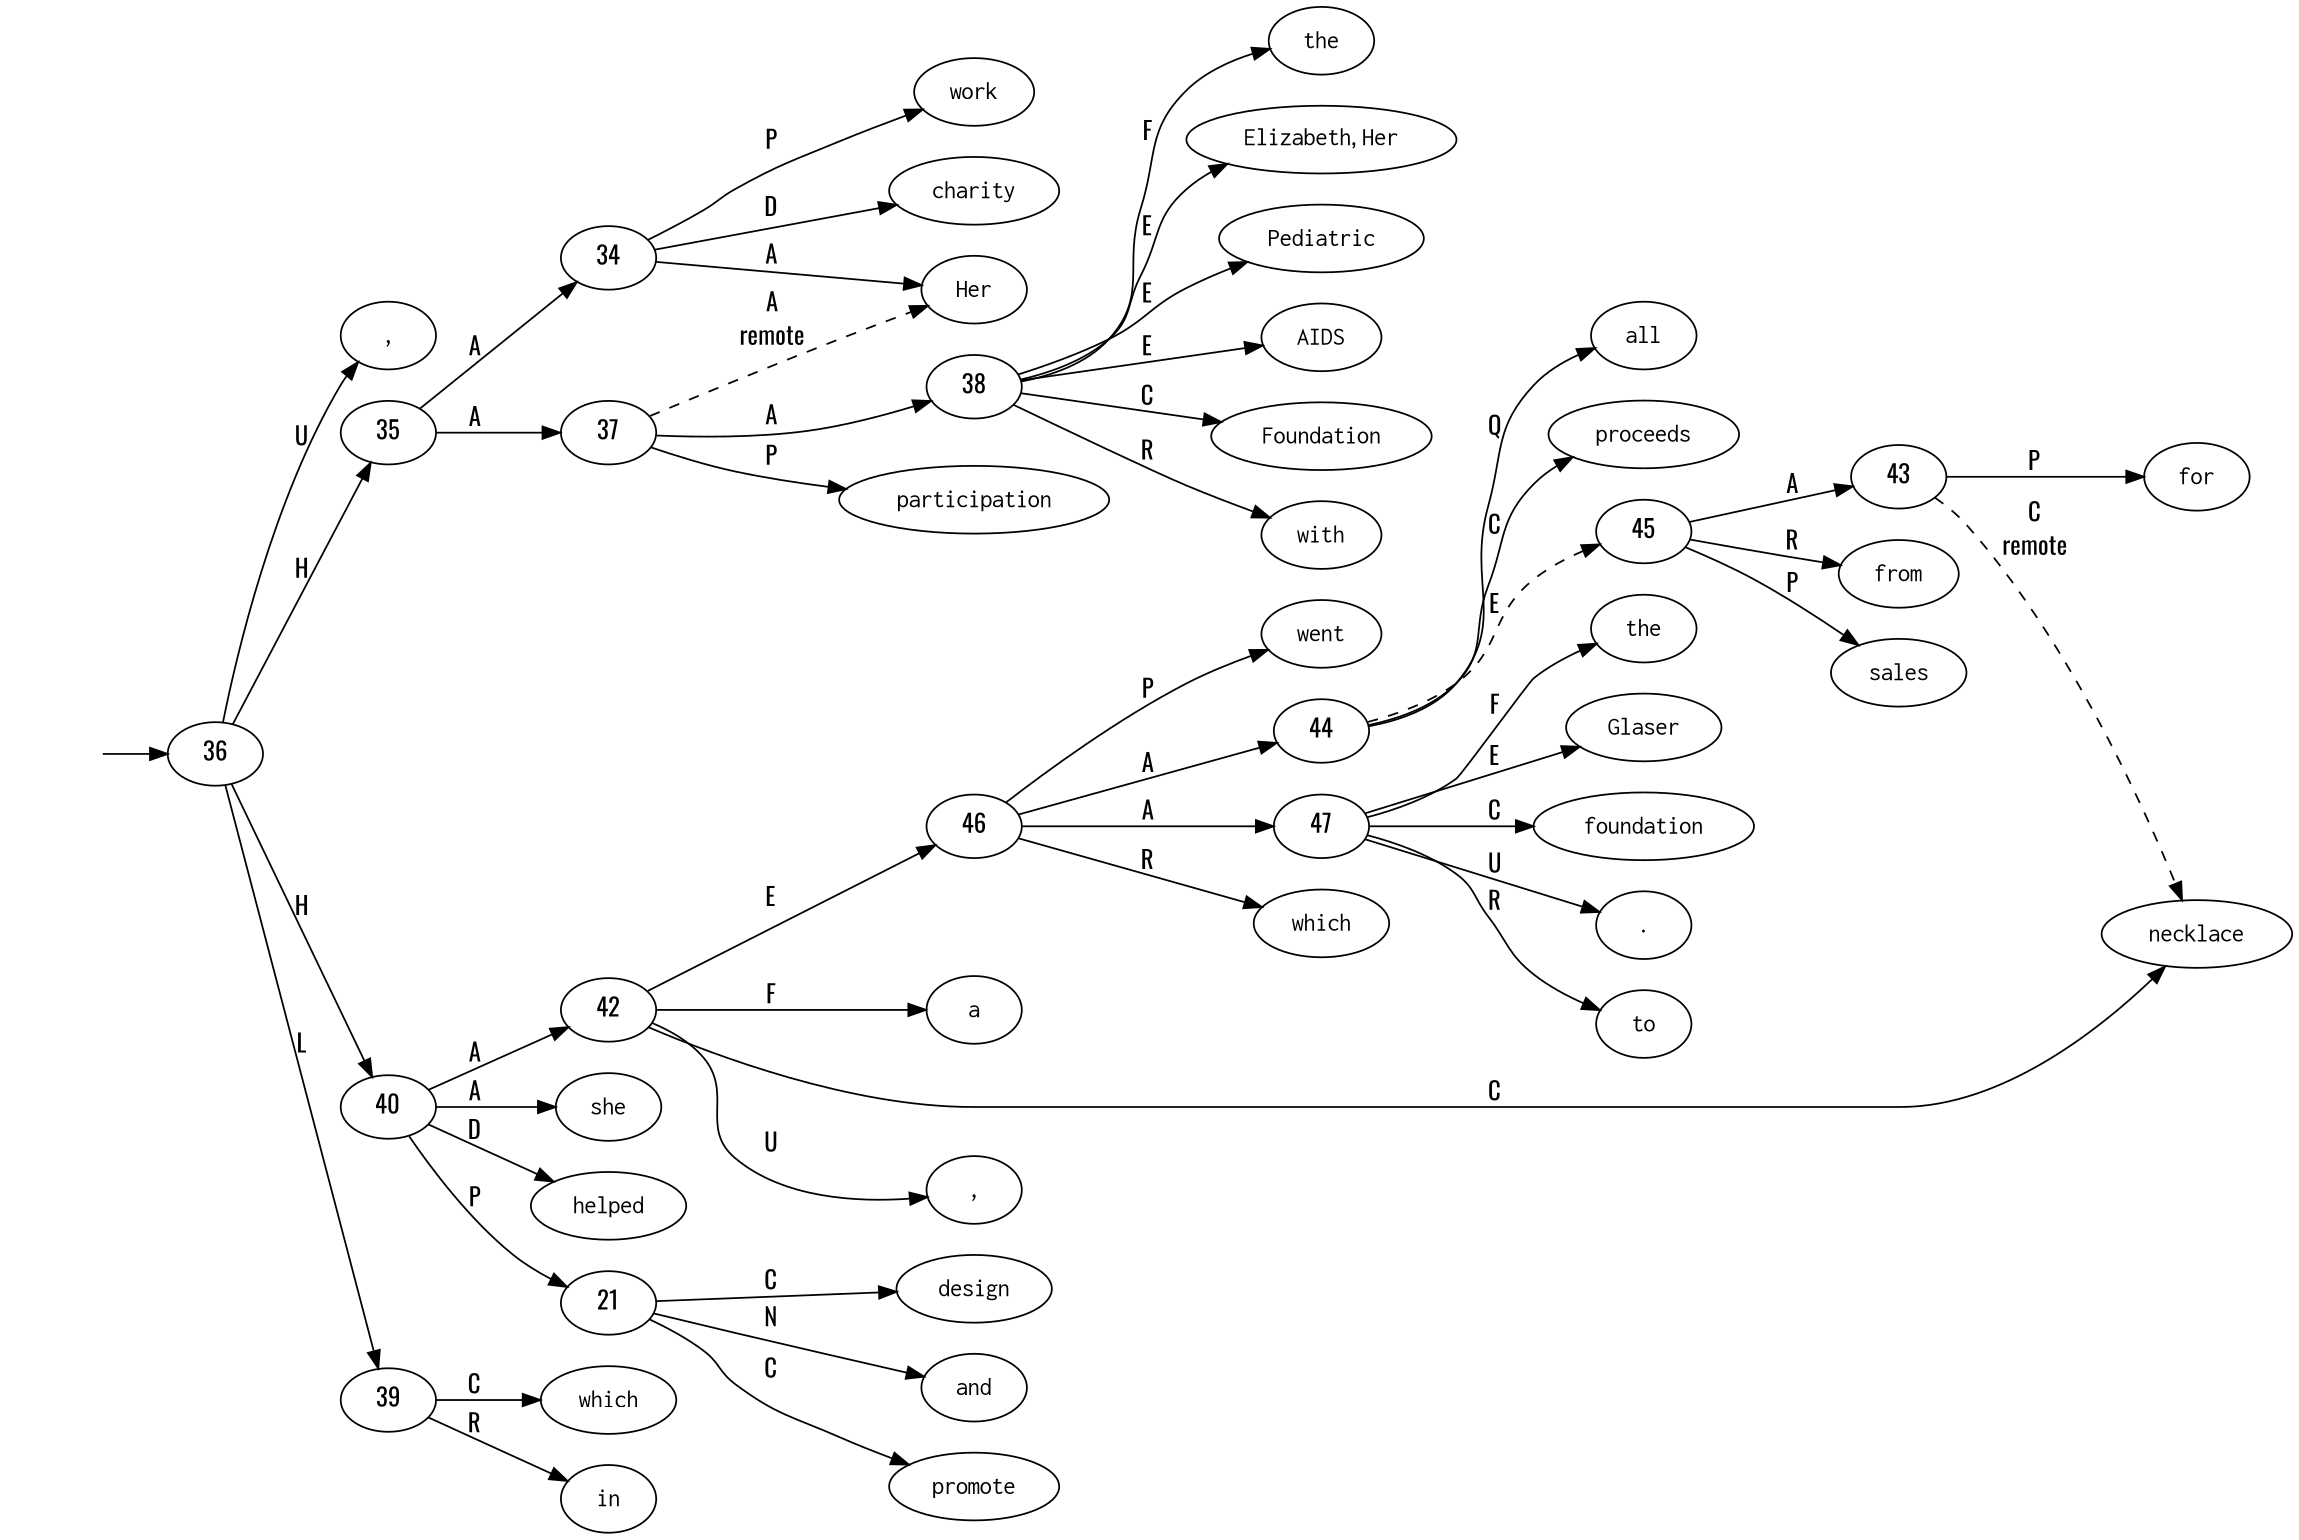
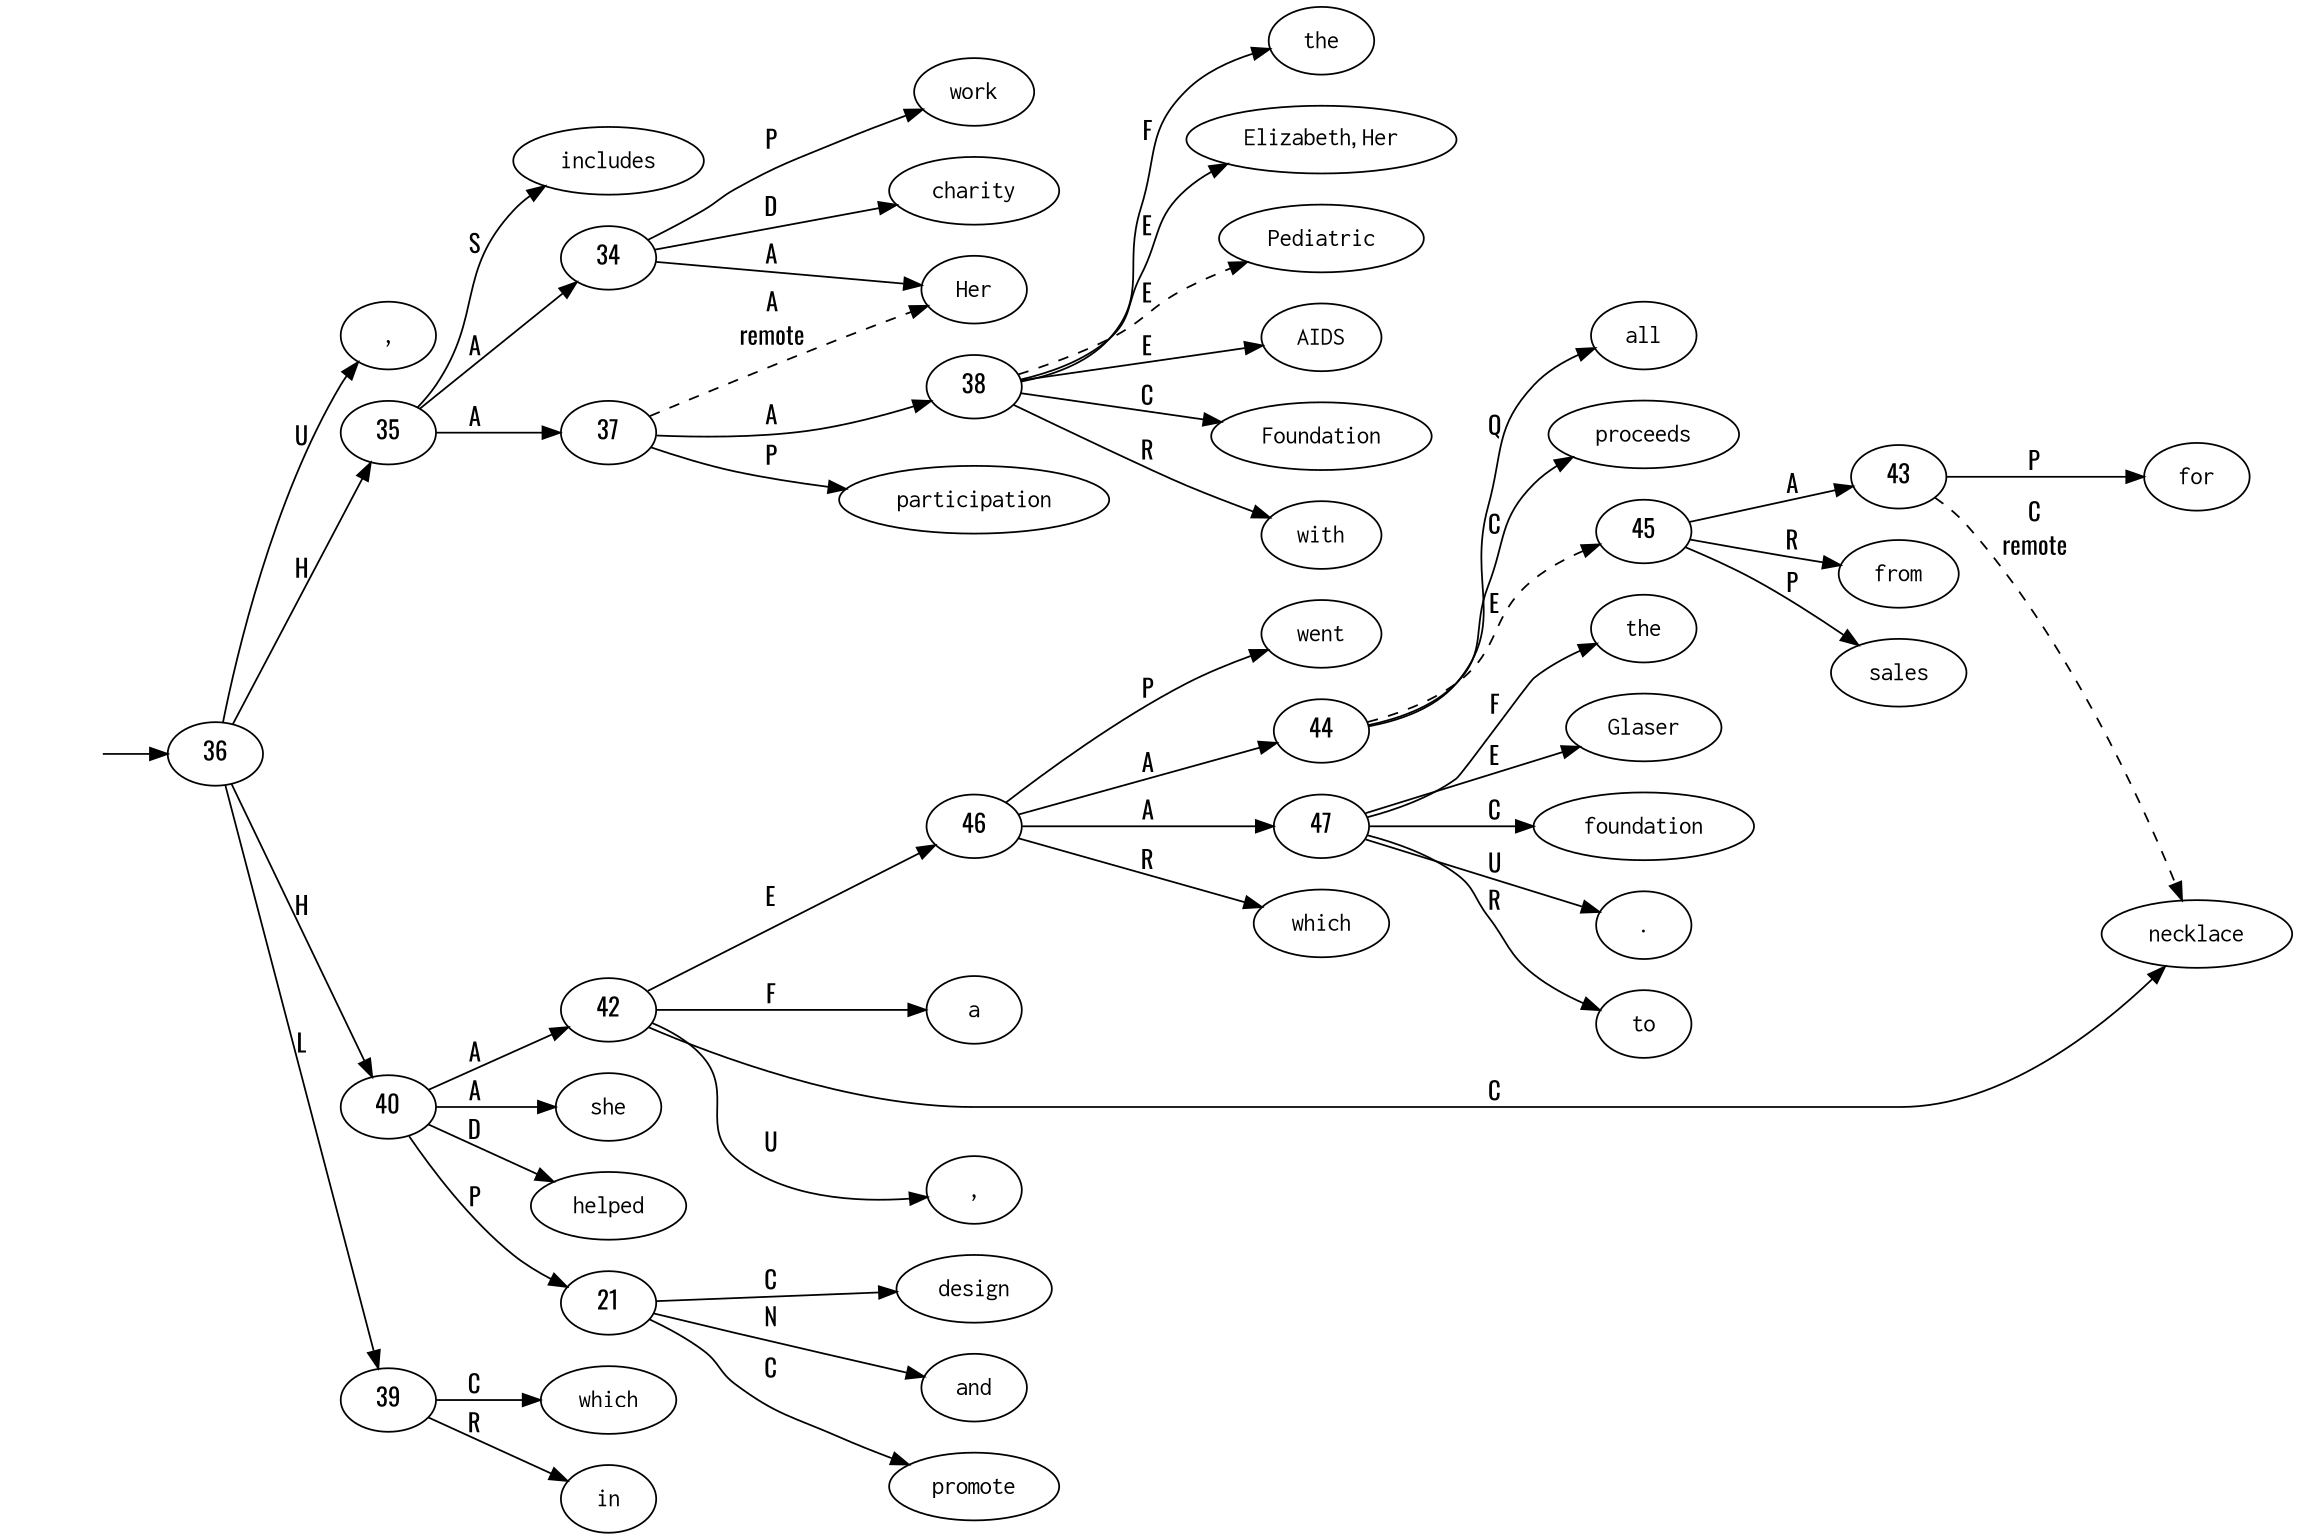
none -> (609, 161)
(1138, 321) -> (1138, 321)
